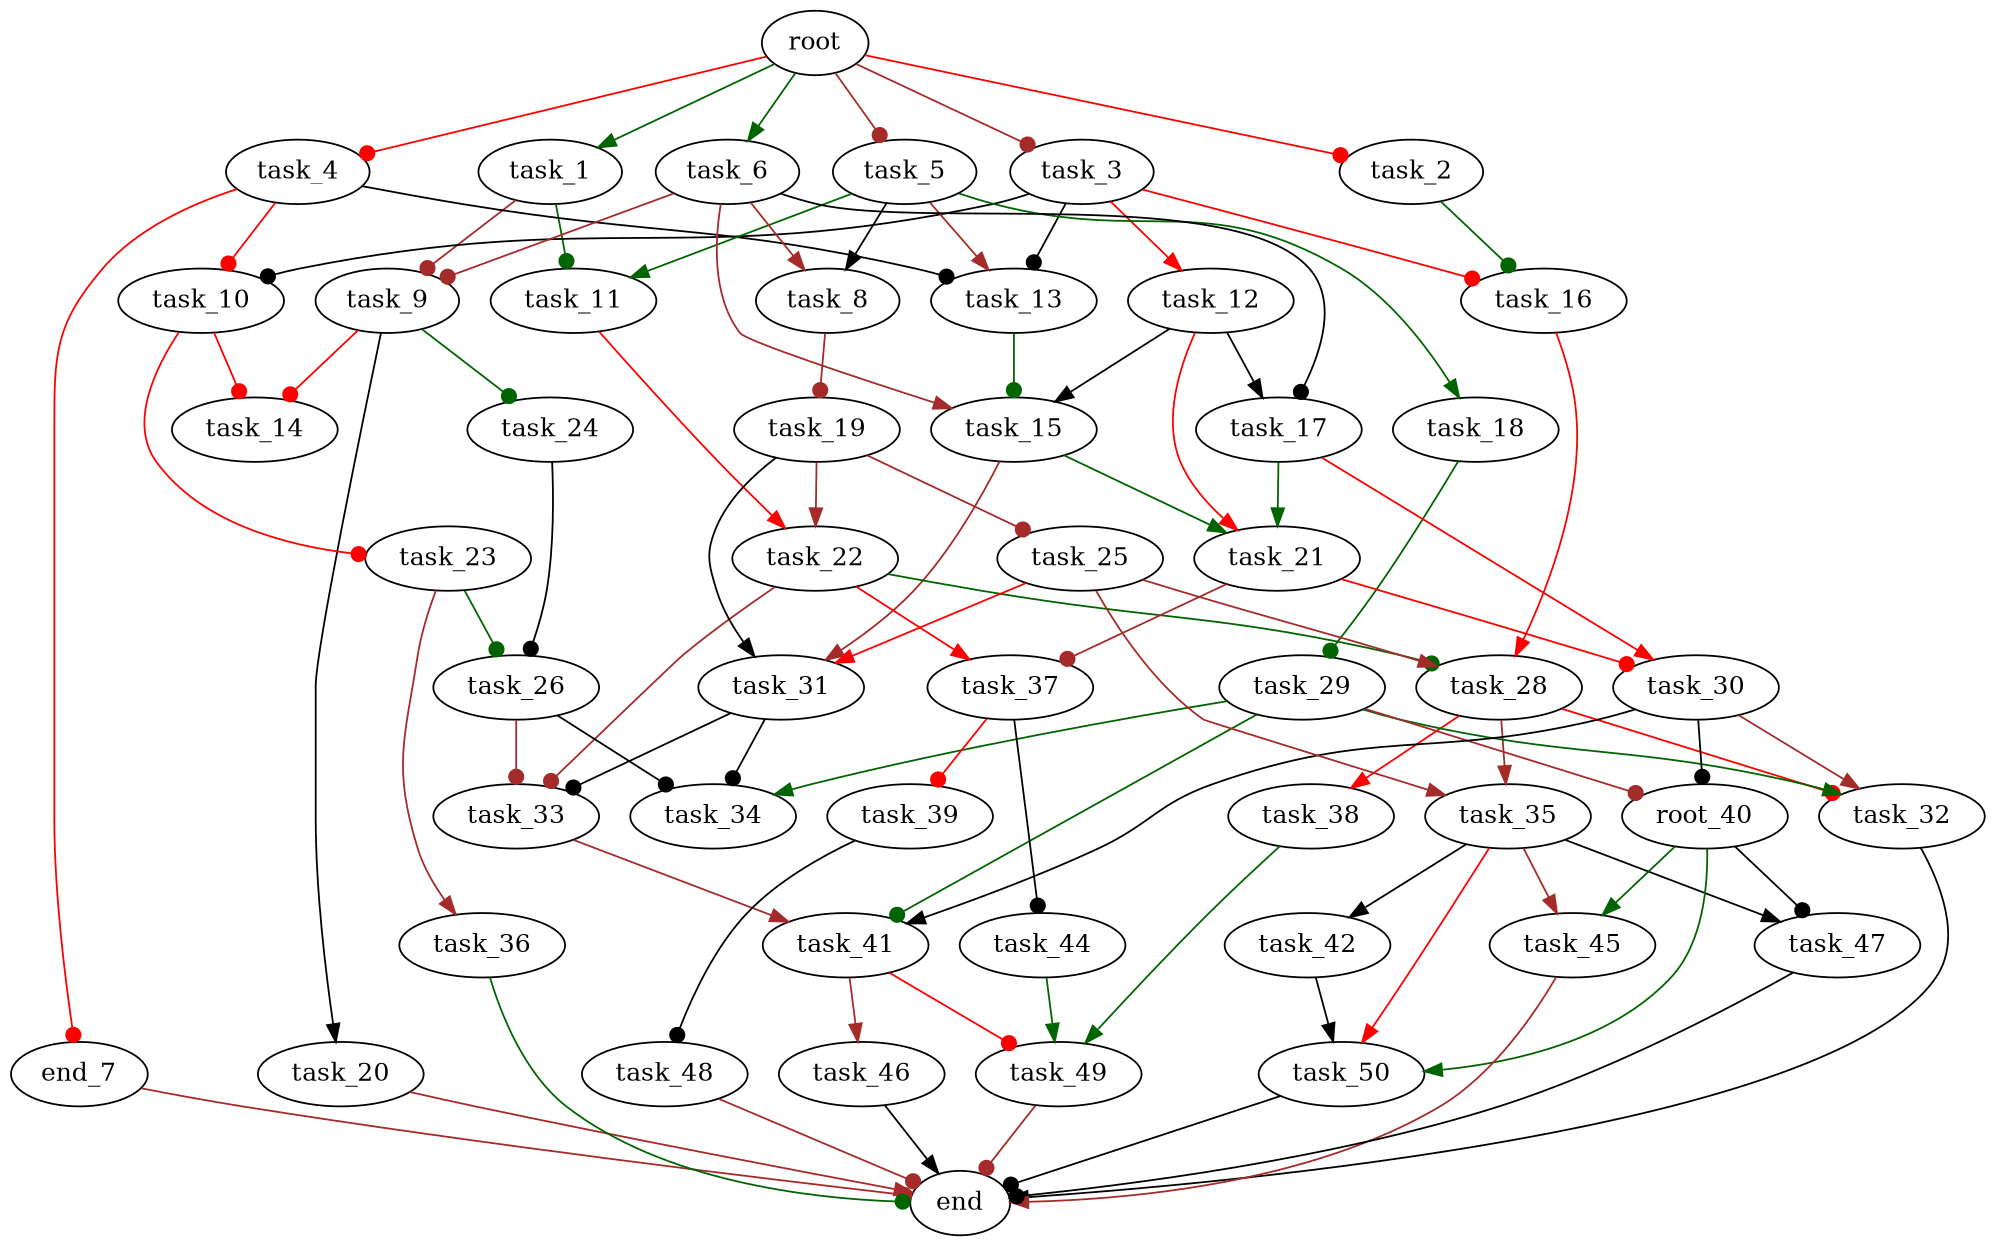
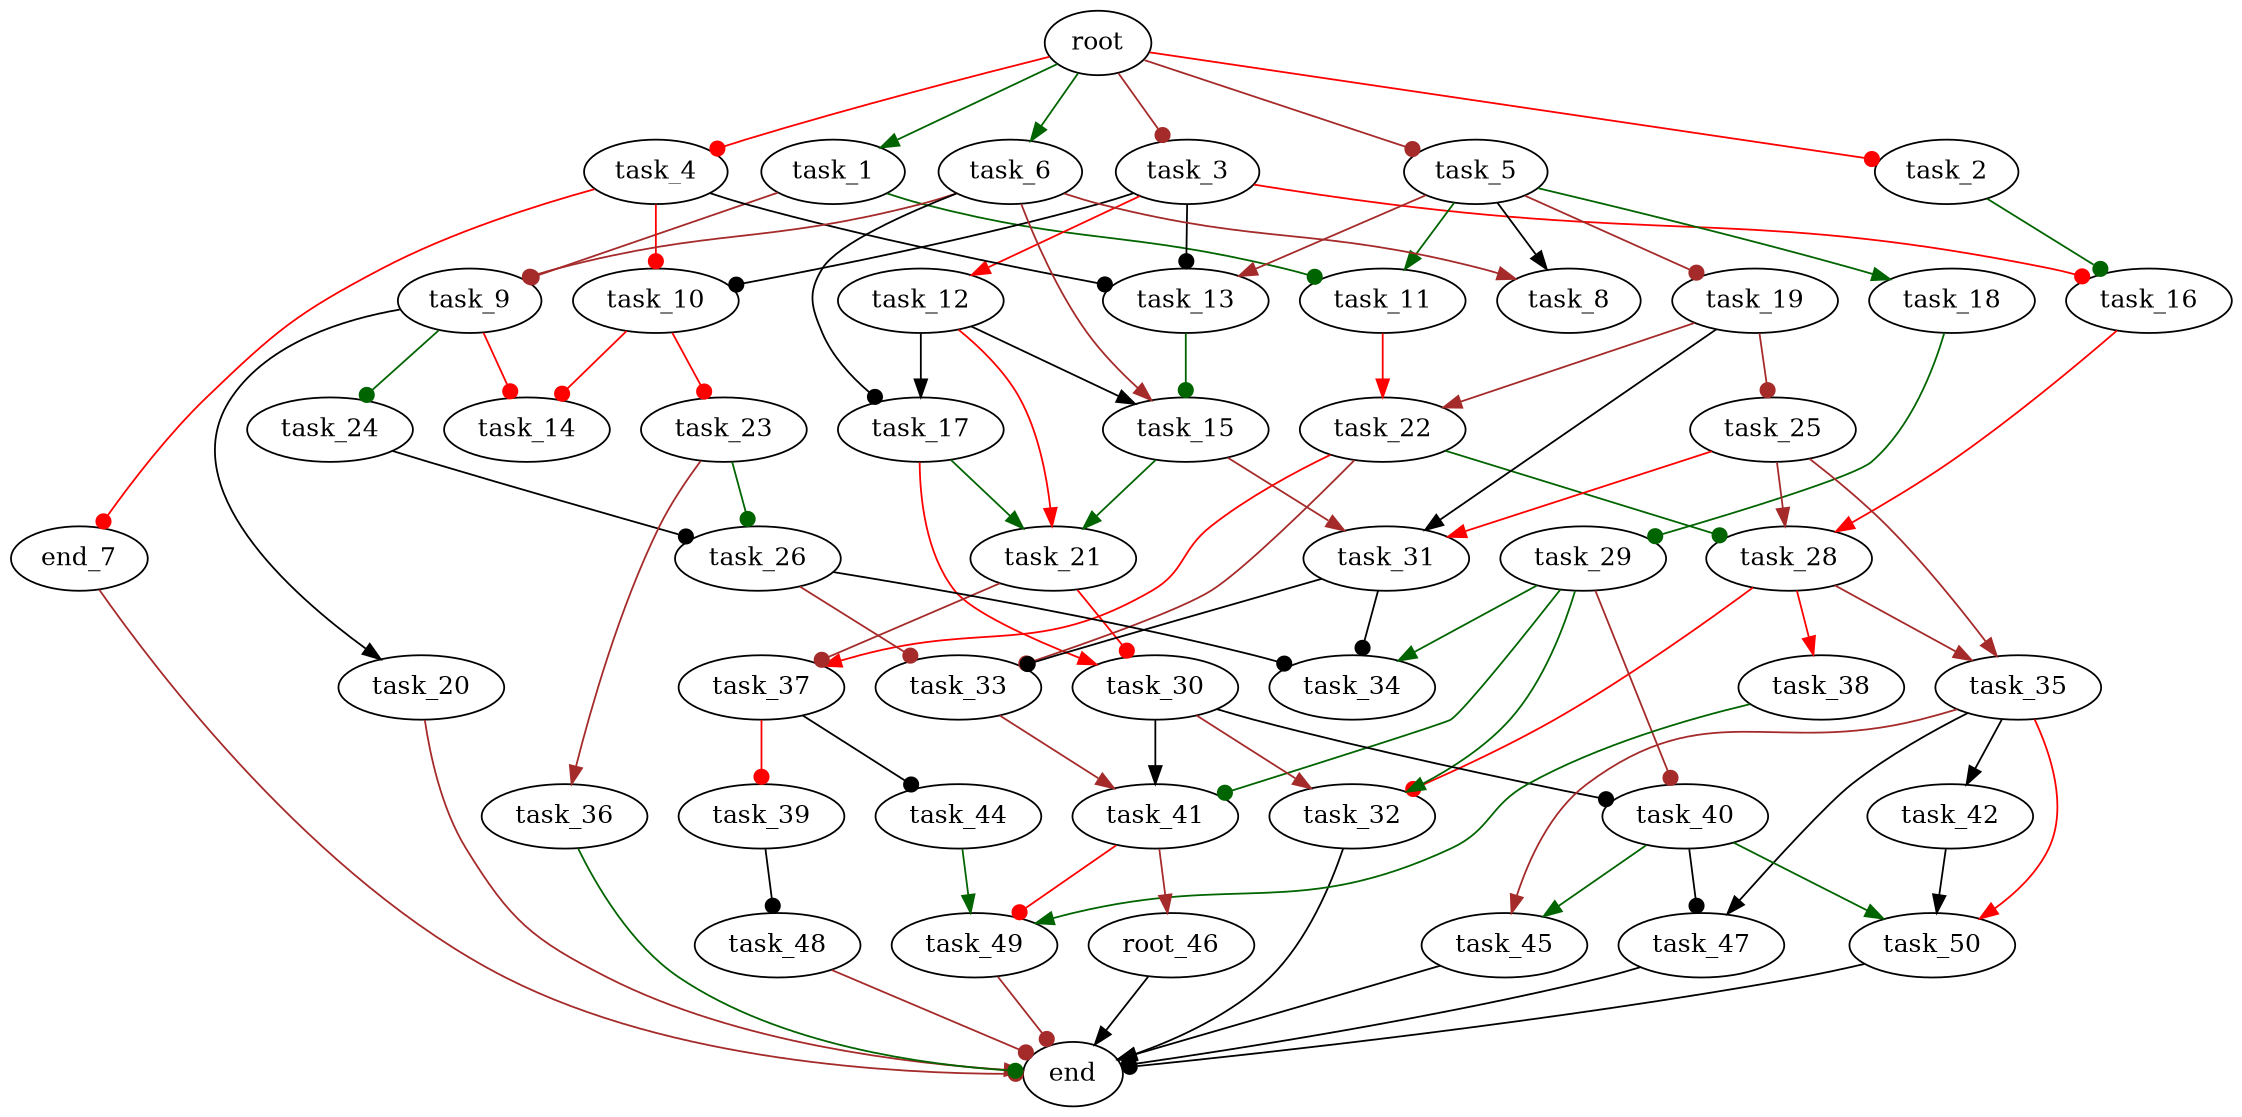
(823, 354) -> (1611, 234)
(1705, 816) -> (1685, 816)
(862, 1074) -> (1171, 945)
(1422, 1116) -> (1288, 1010)
